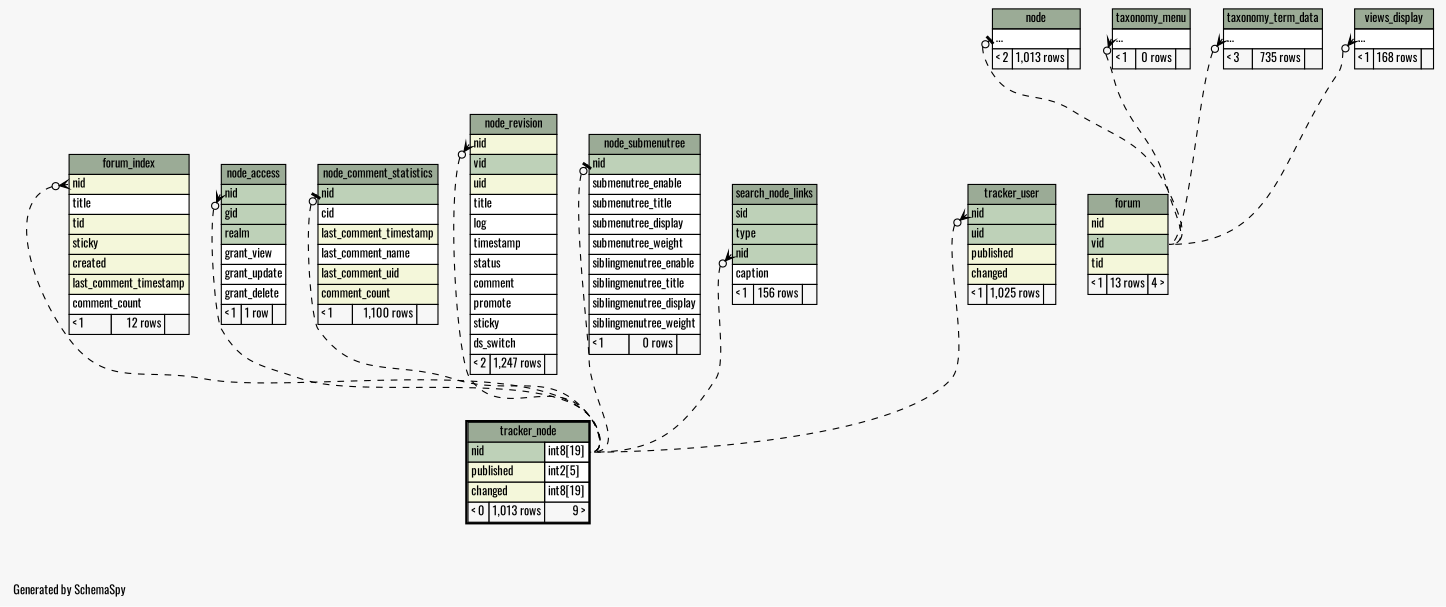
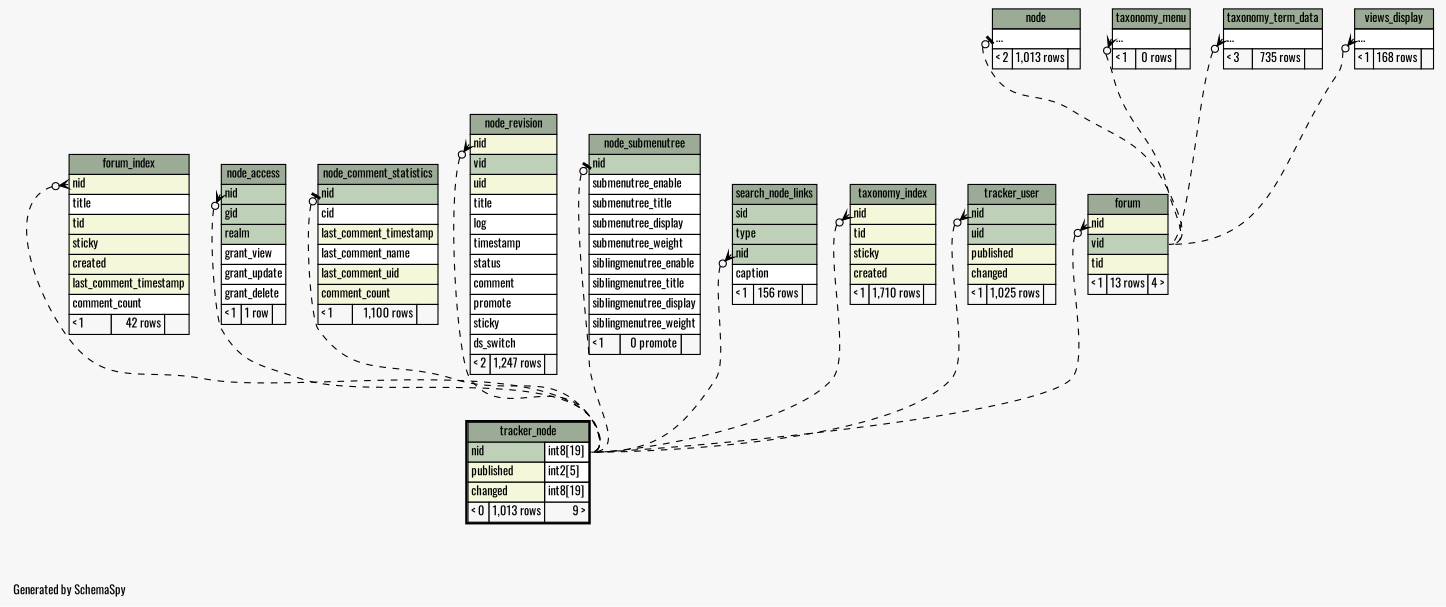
none -> (892, 244)
(144, 324) -> (144, 324)
(658, 344) -> (654, 344)
none -> (906, 421)
